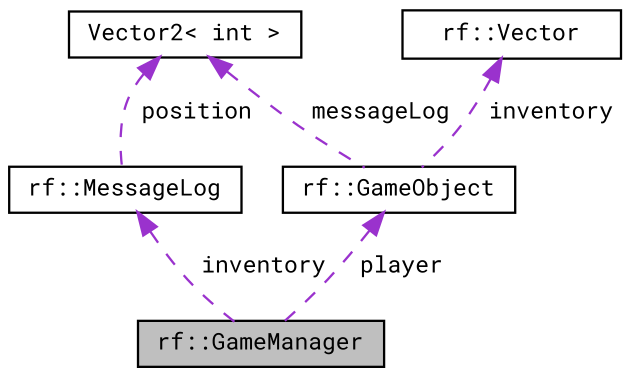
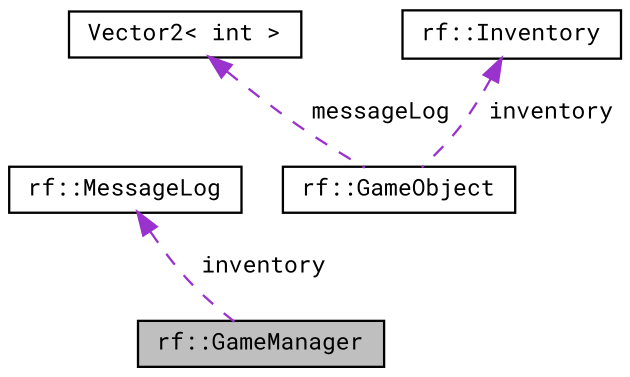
(512, 34) -> (512, 34)
(123, 118) -> none
(329, 278) -> none
